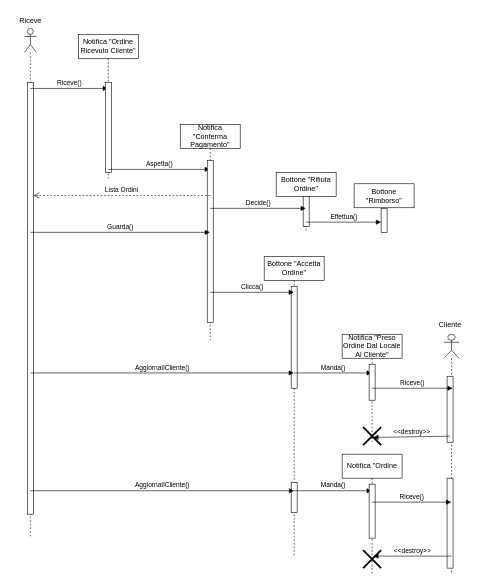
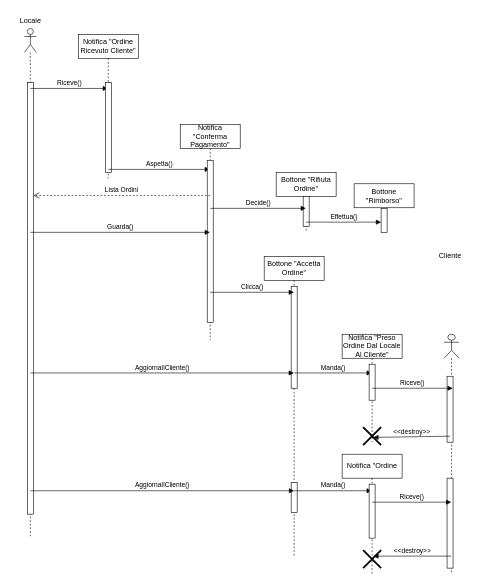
(31, 21) -> (31, 21)
(450, 326) -> (450, 257)
